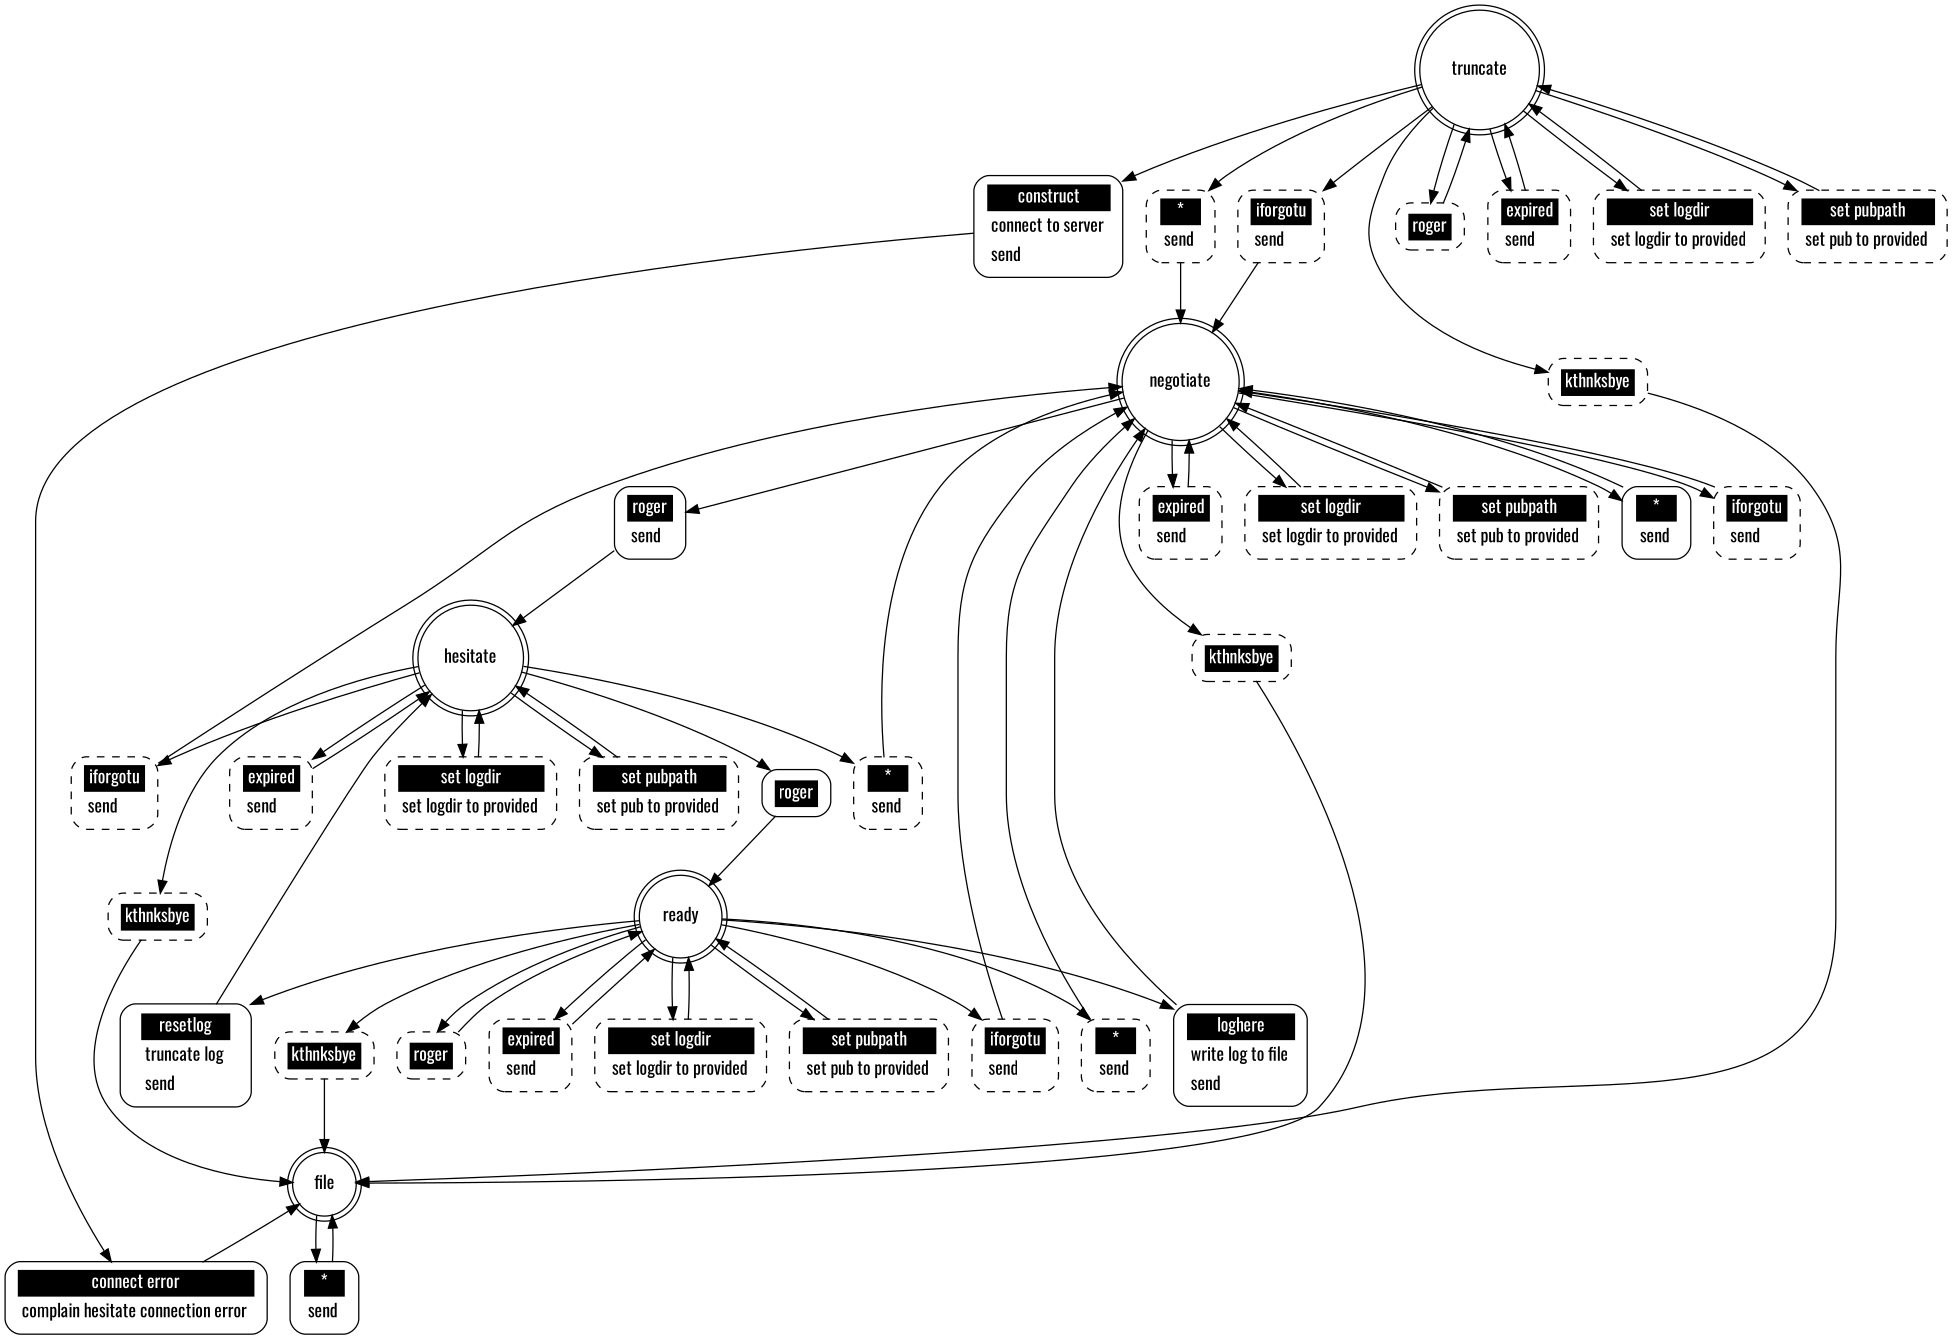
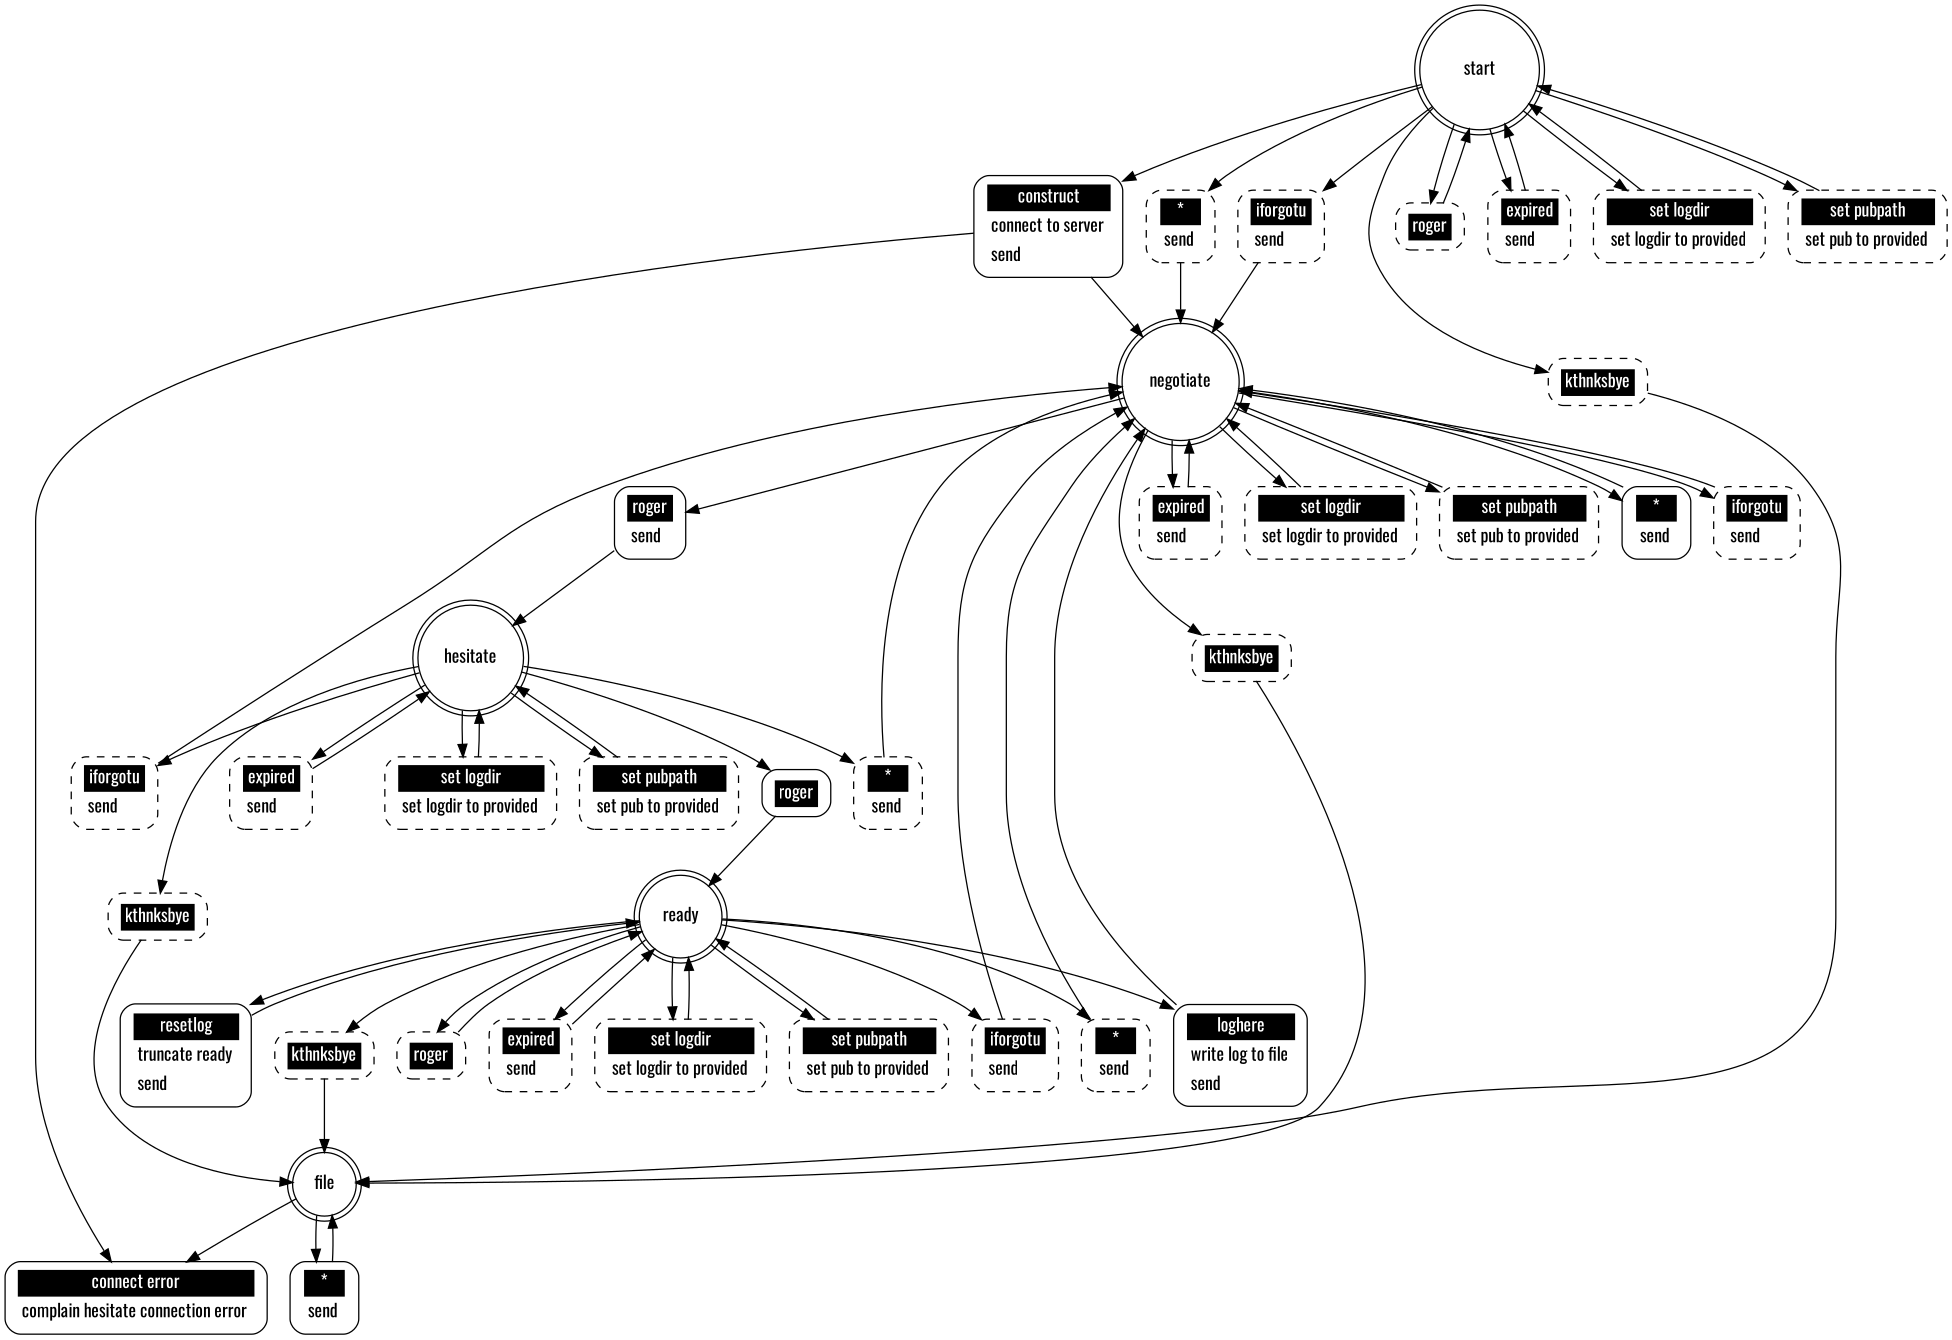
(1480, 70) -> (1480, 70)
none -> (1112, 302)
(313, 849) -> (435, 955)
(184, 1055) -> (185, 1055)
(246, 1237) -> (247, 1227)
